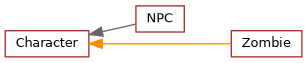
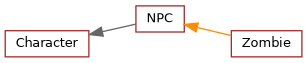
(167, 44) -> (214, 32)
